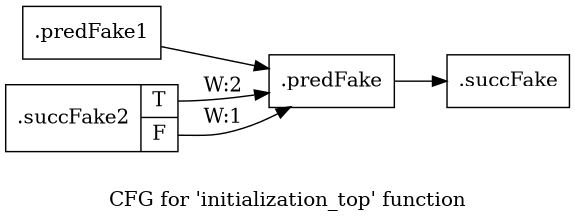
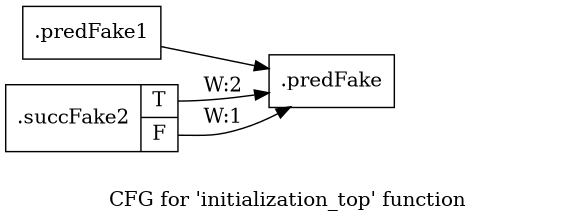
(508, 81) -> none
